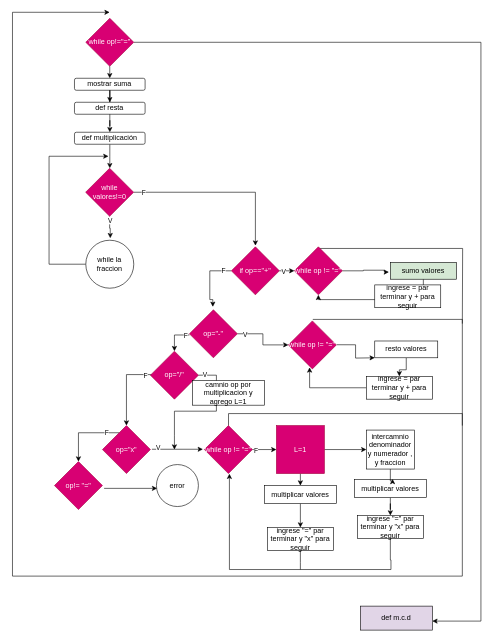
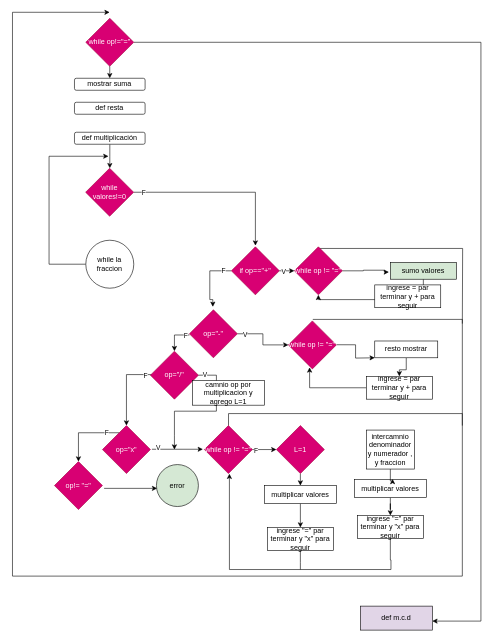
(110, 98) -> none
(110, 123) -> none
(110, 225) -> none
(406, 350) -> (406, 350)
(300, 450) -> (300, 450)
(343, 450) -> none
(177, 486) -> (177, 486)
